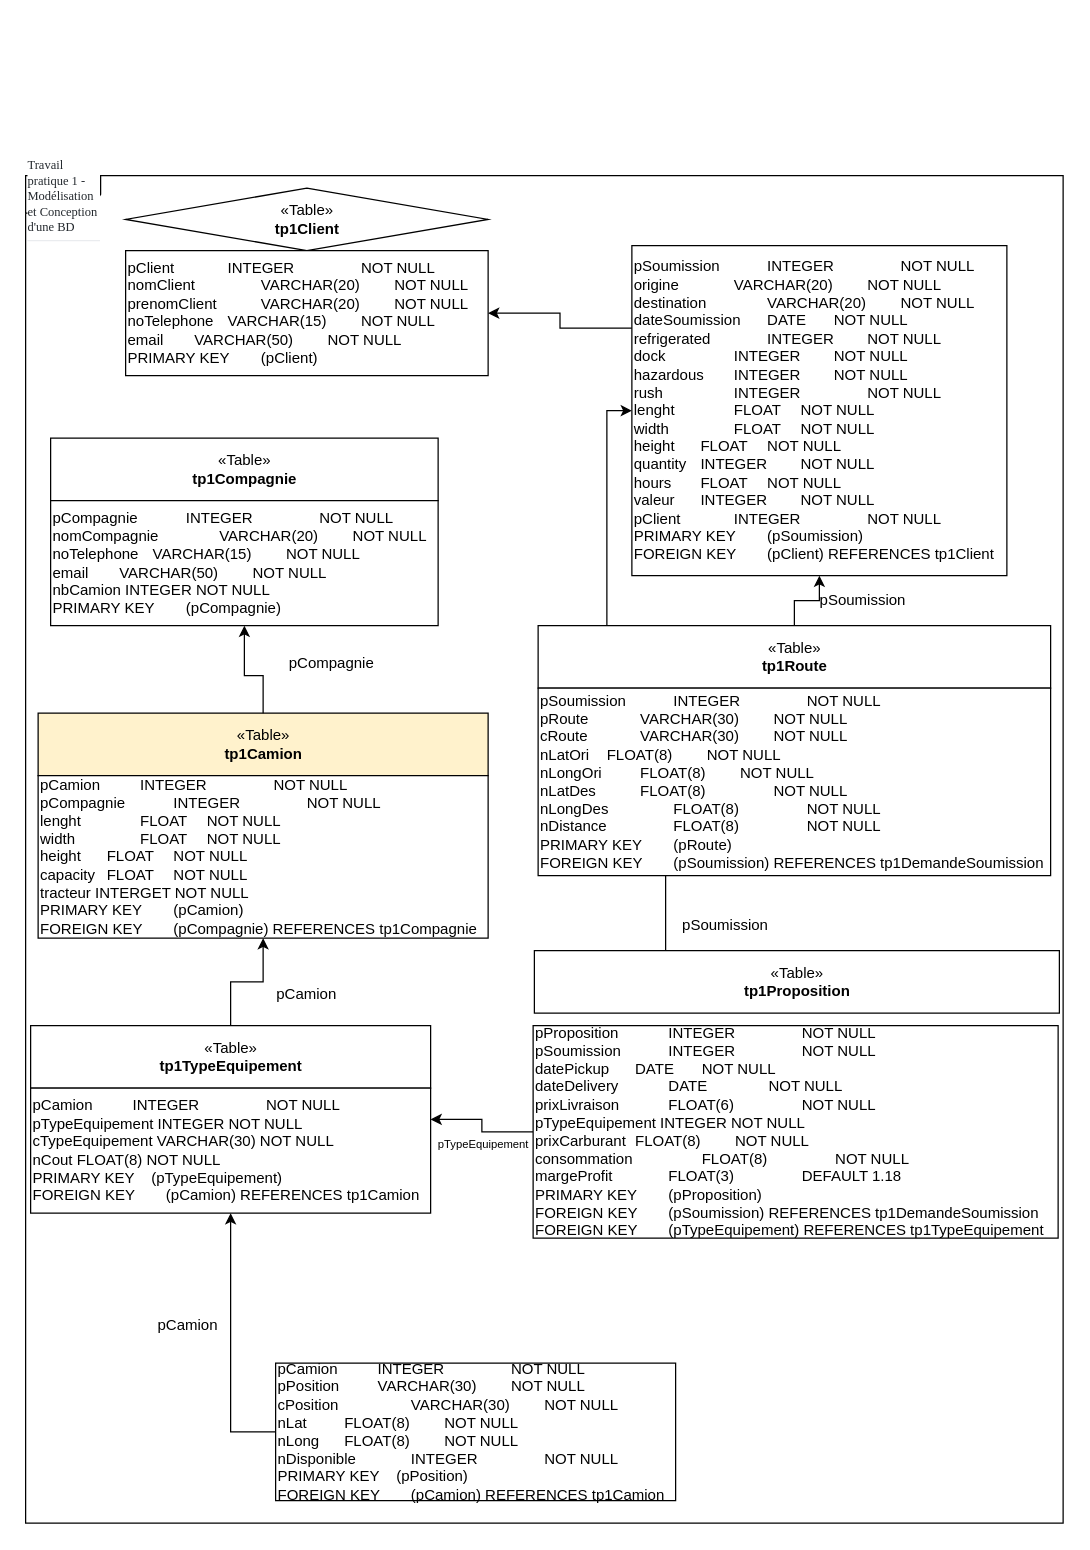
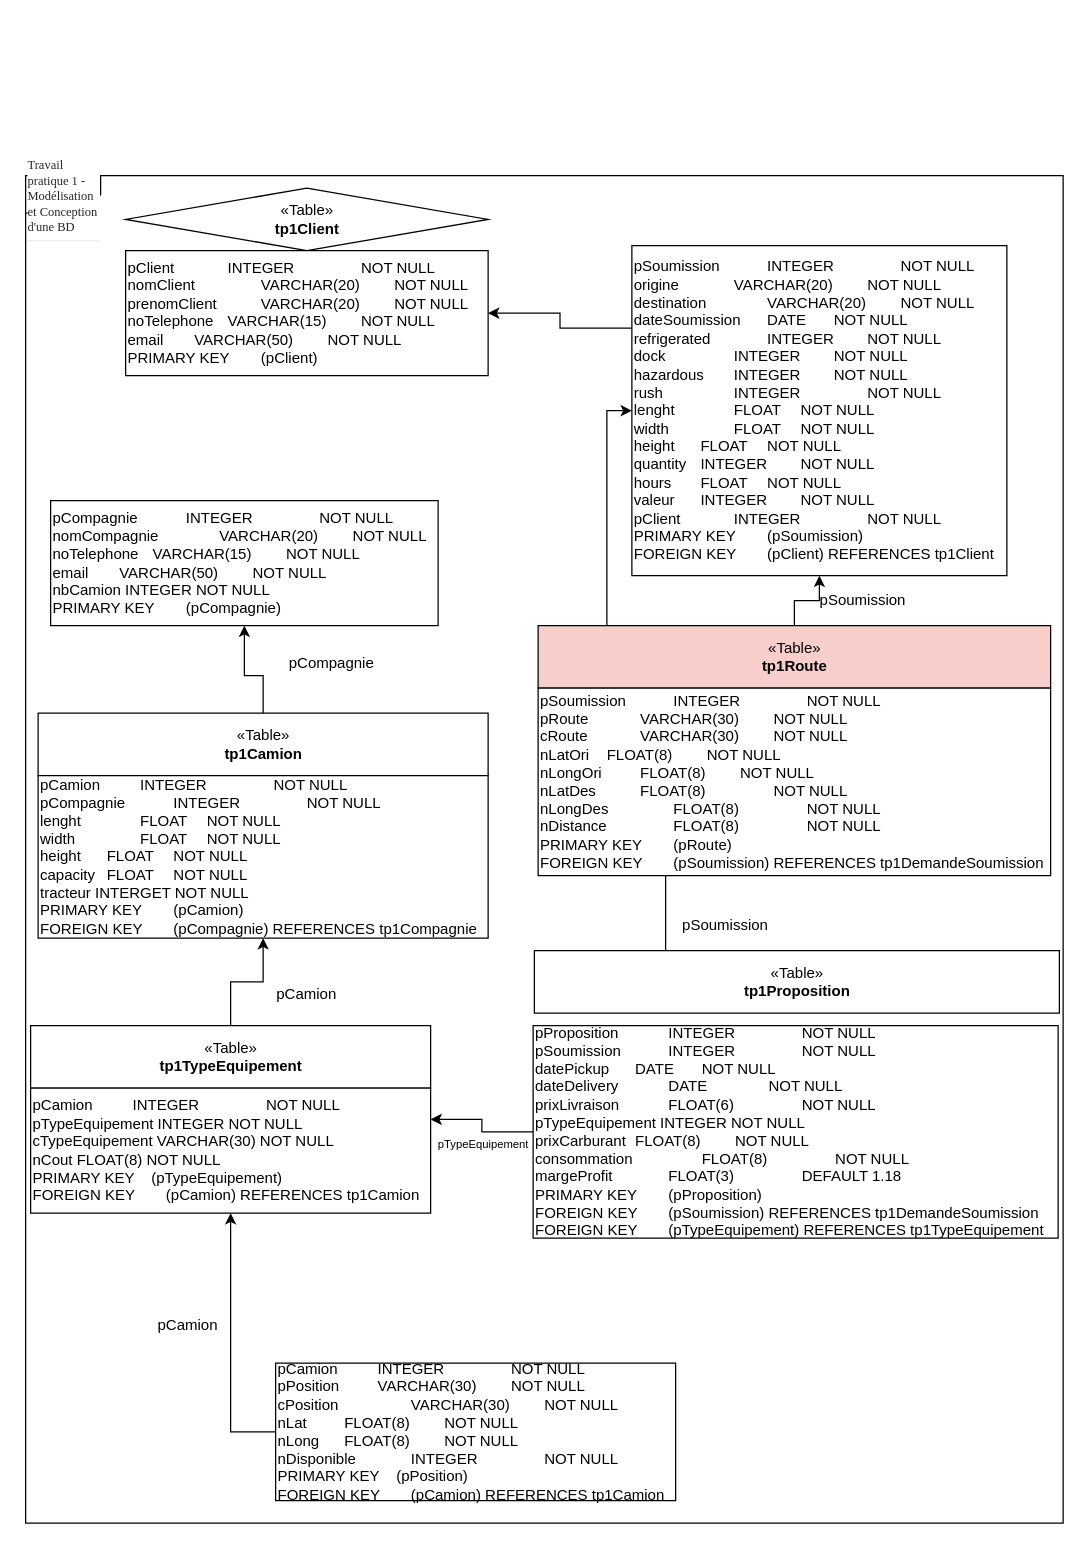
(244, 469) -> none
(794, 657) -> (794, 657)
(263, 744) -> (263, 744)
